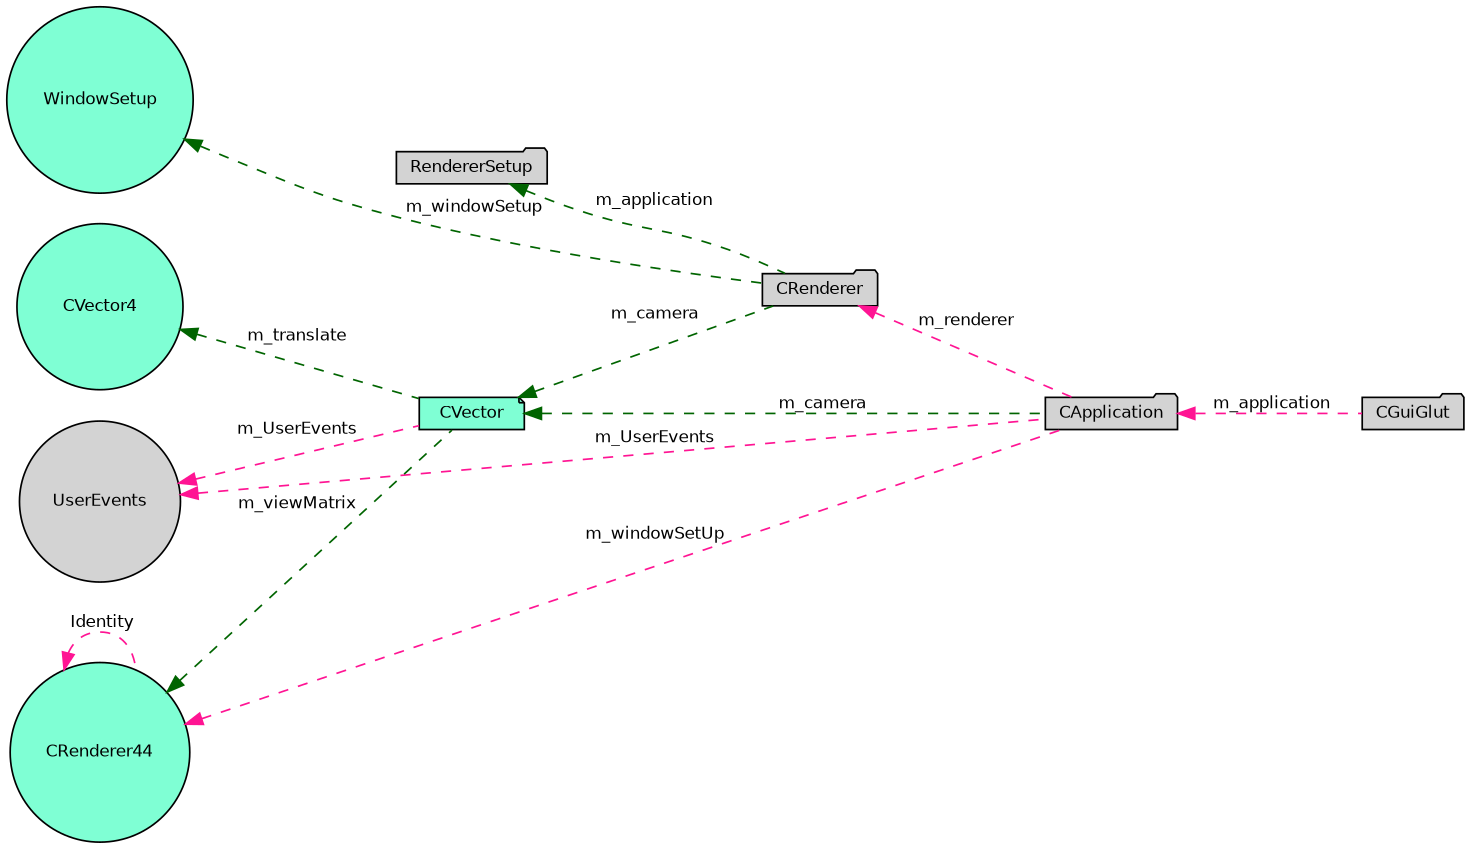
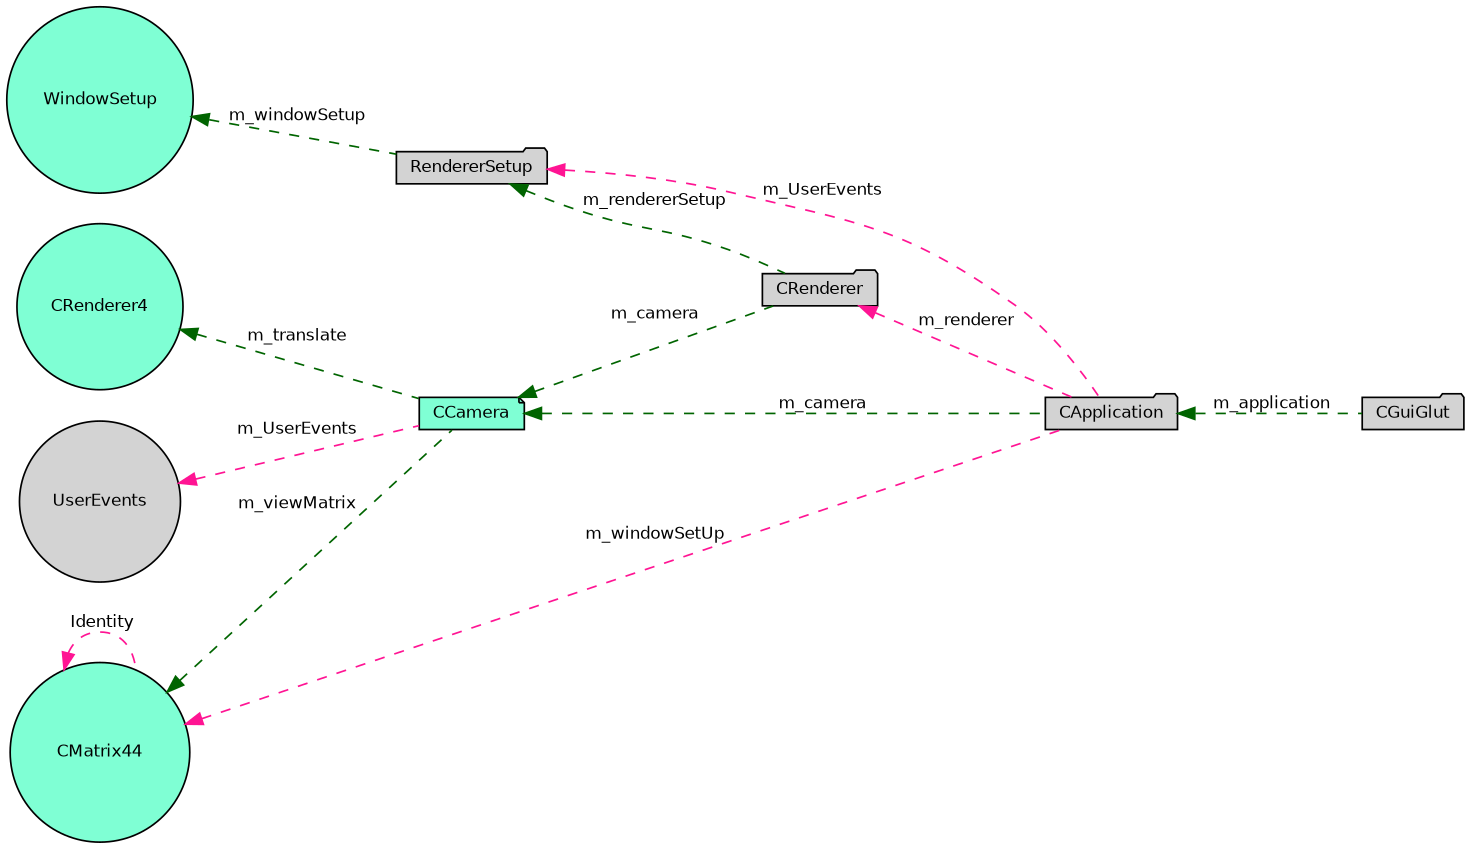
(652, 201) -> (652, 201)
(476, 236) -> (303, 137)
(100, 307) -> (100, 307)
(472, 413) -> (472, 413)
(1279, 413) -> (1279, 413)
(621, 456) -> (860, 225)
(100, 752) -> (100, 752)
